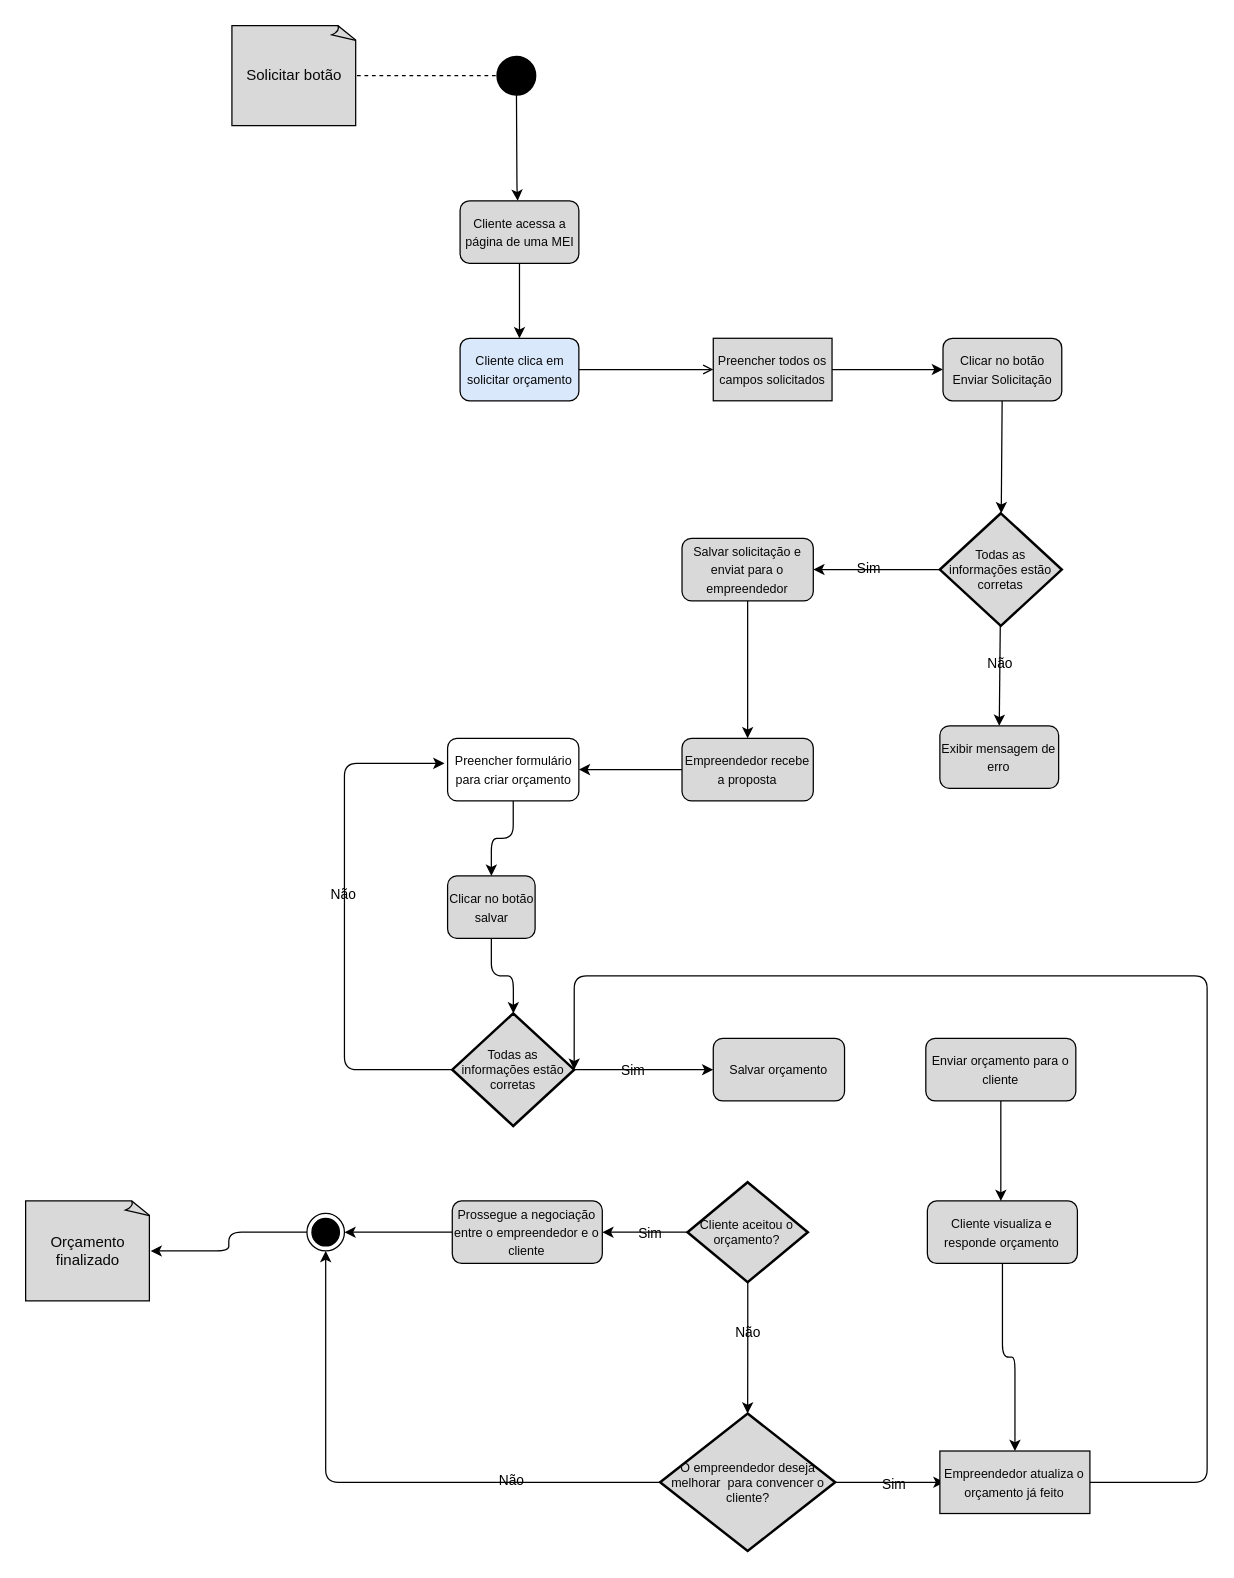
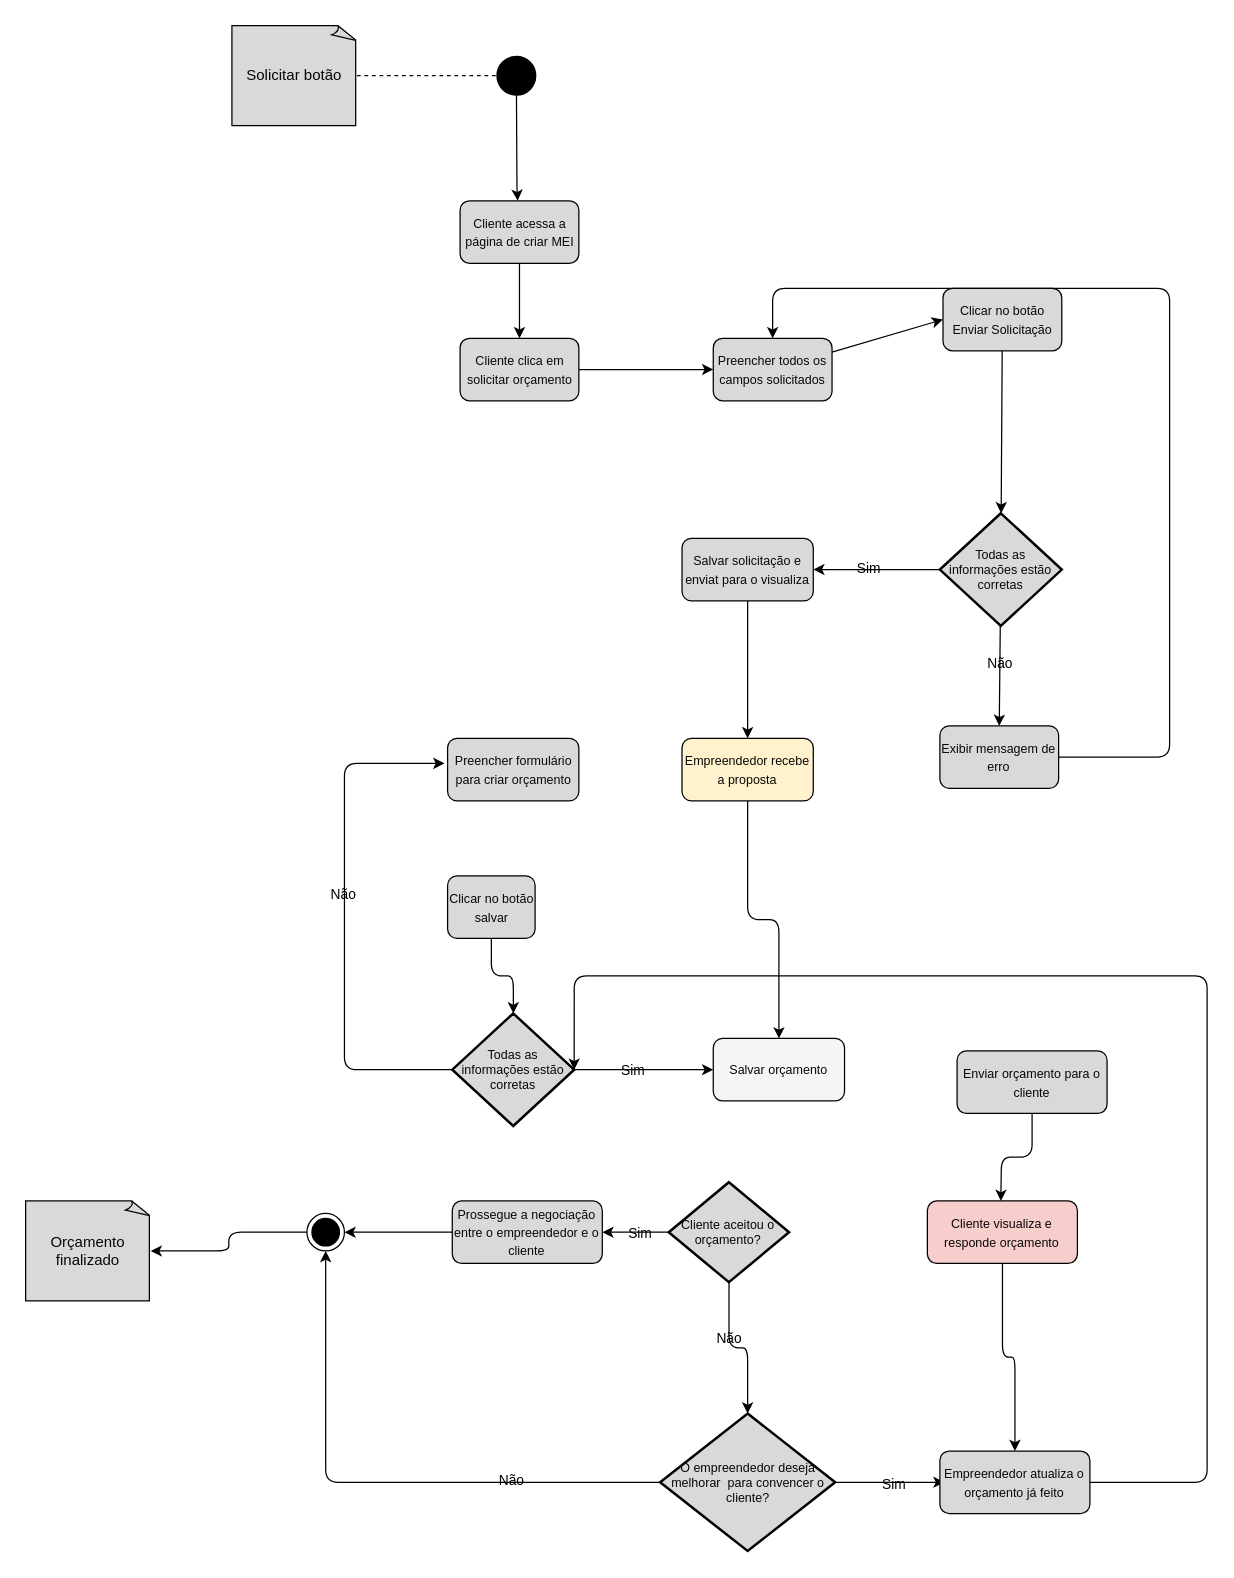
(520, 232) -> (520, 232)
none -> (1169, 365)
(519, 369) -> (519, 369)
(705, 369) -> (703, 369)
(773, 369) -> (773, 369)
(1002, 369) -> (1002, 319)
(748, 569) -> (748, 569)
(513, 769) -> (513, 769)
(635, 769) -> (759, 919)
(748, 769) -> (748, 769)
(504, 838) -> none
(779, 1069) -> (779, 1069)
(1001, 1069) -> (1032, 1082)
(748, 1232) -> (729, 1232)
(1002, 1232) -> (1002, 1232)
(1015, 1482) -> (1015, 1482)
